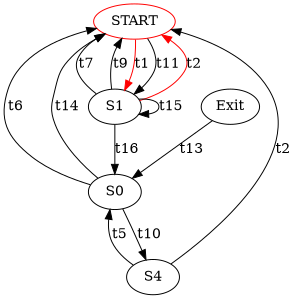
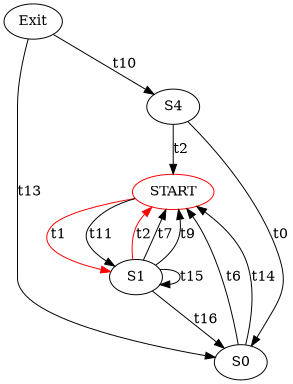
(133, 230) -> (99, 62)
(120, 235) -> (281, 235)
